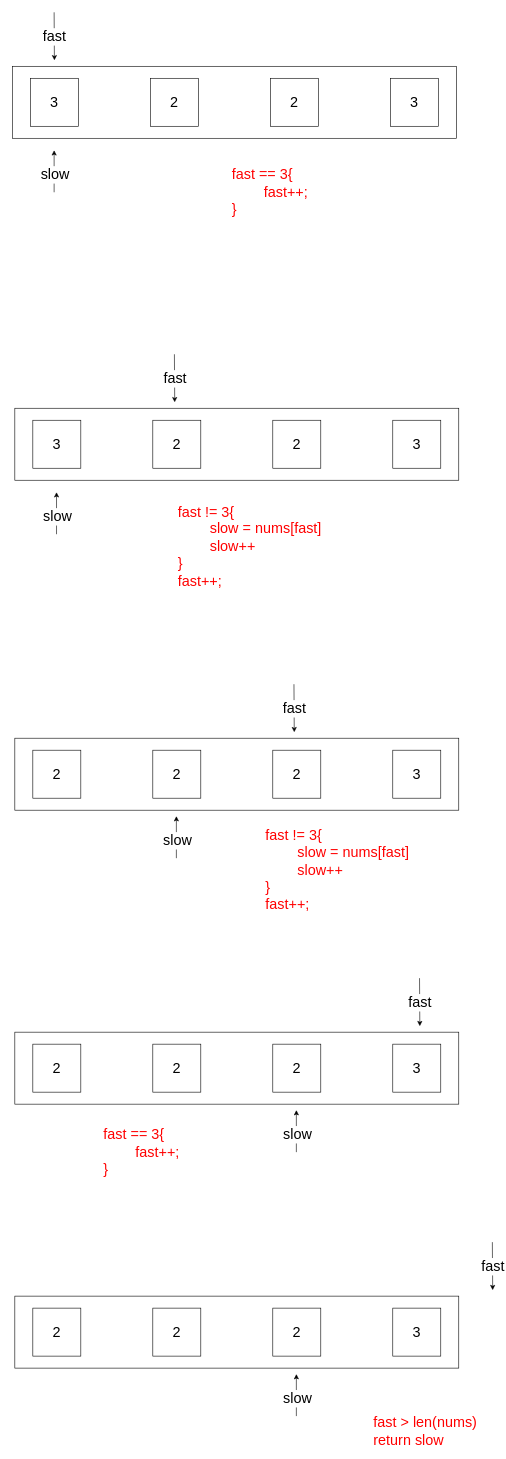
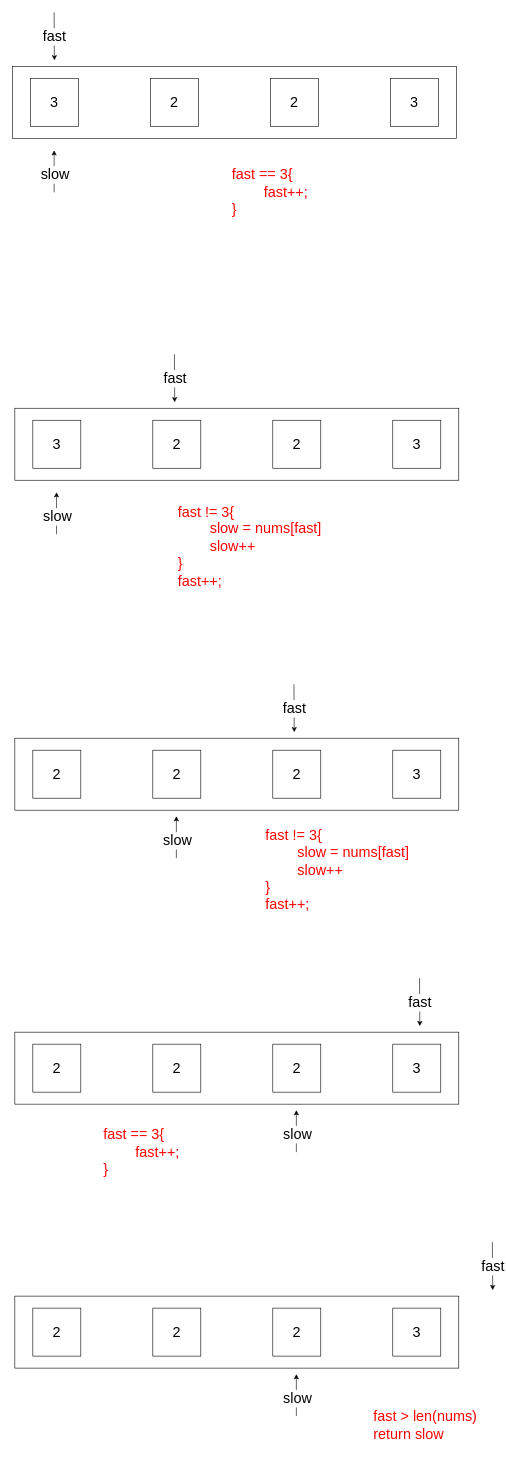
(432, 1431) -> (432, 1425)
